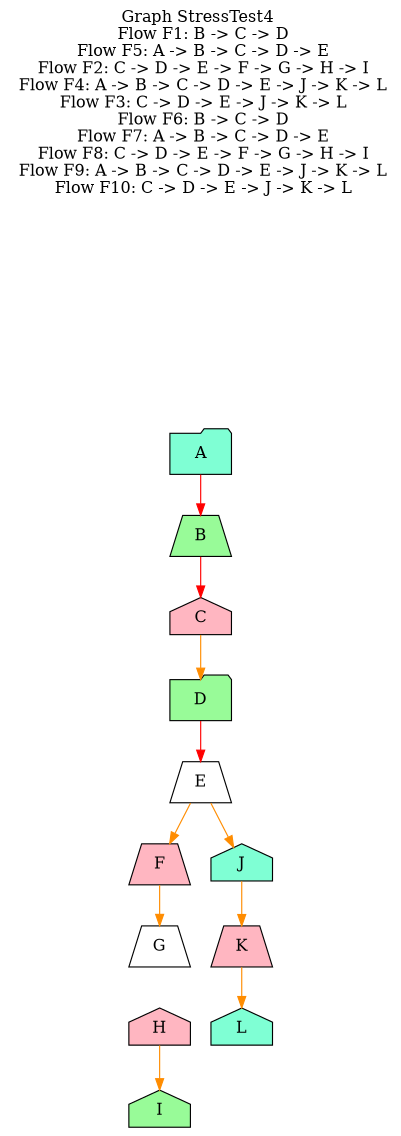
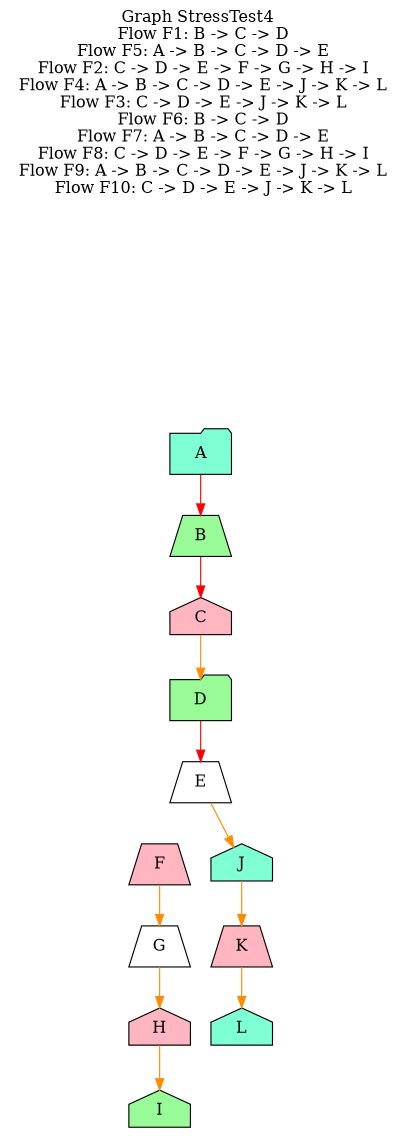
(183, 818) -> none
none -> (160, 982)
